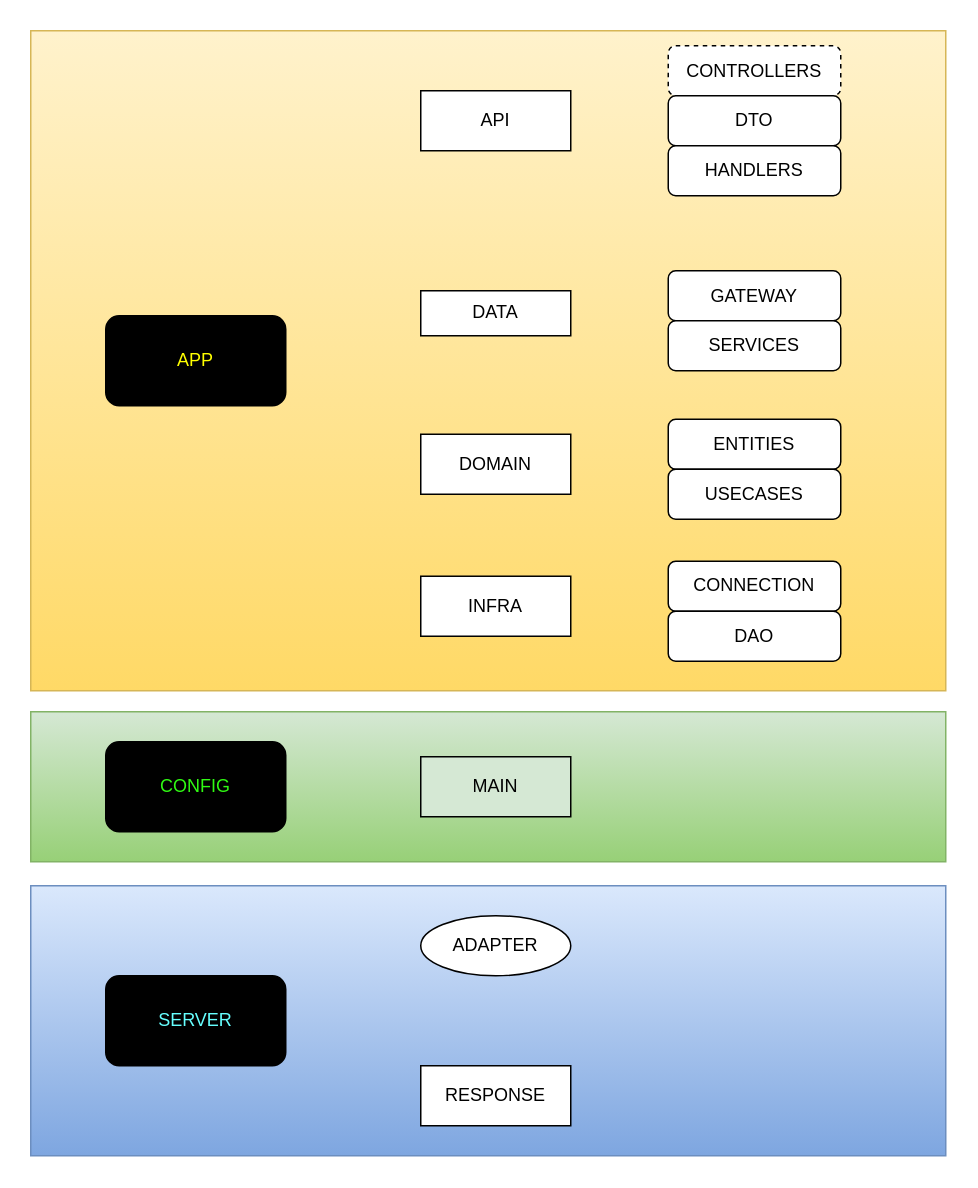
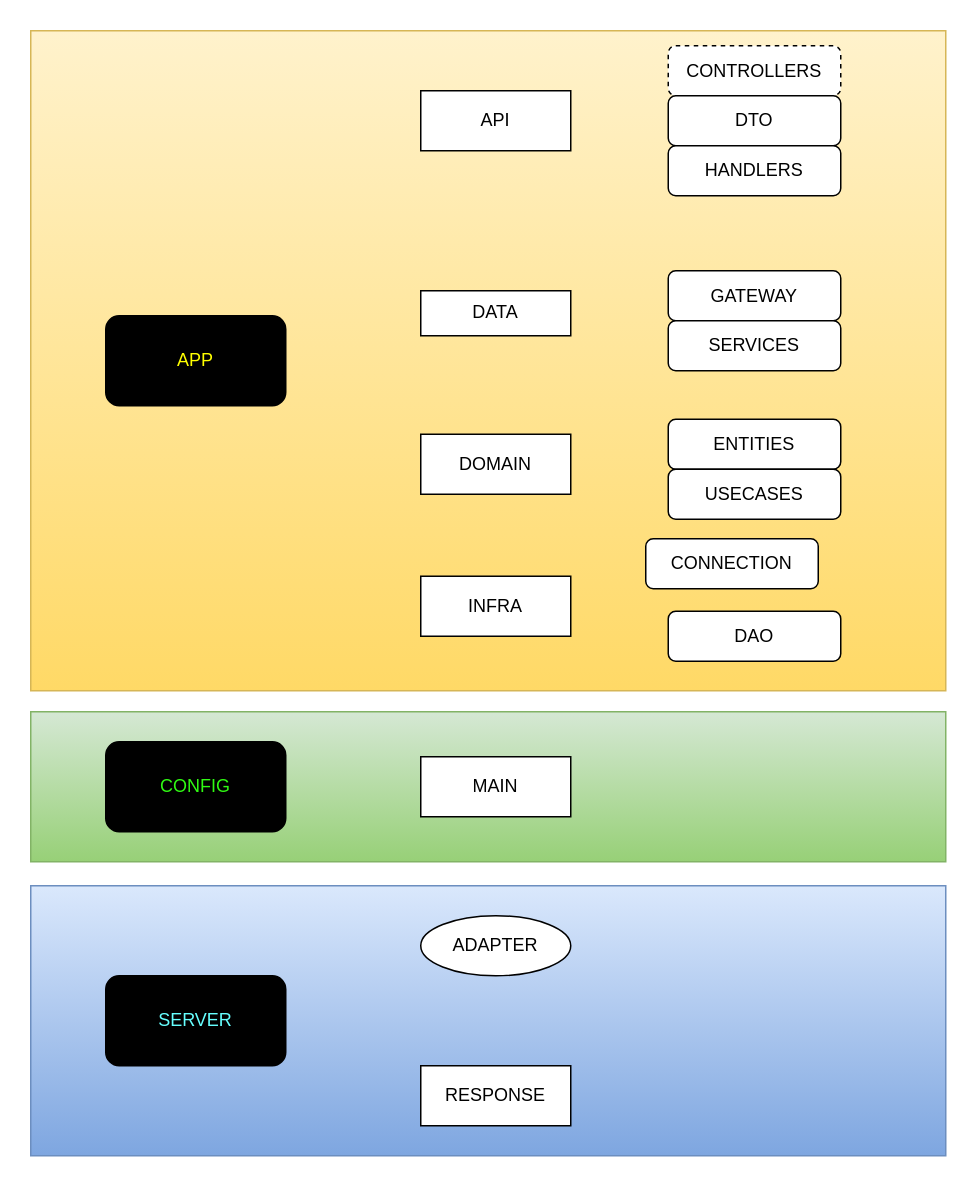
(755, 586) -> (732, 564)
(496, 787) -> (496, 787)
